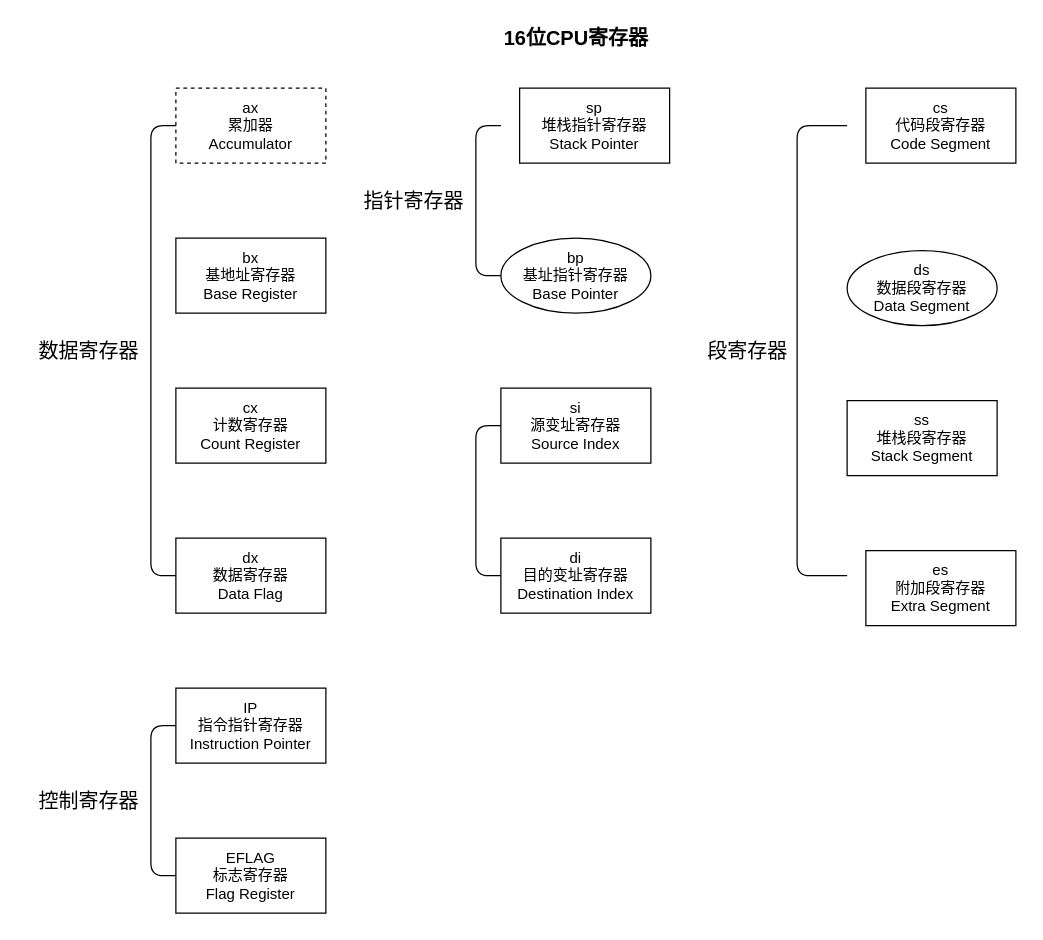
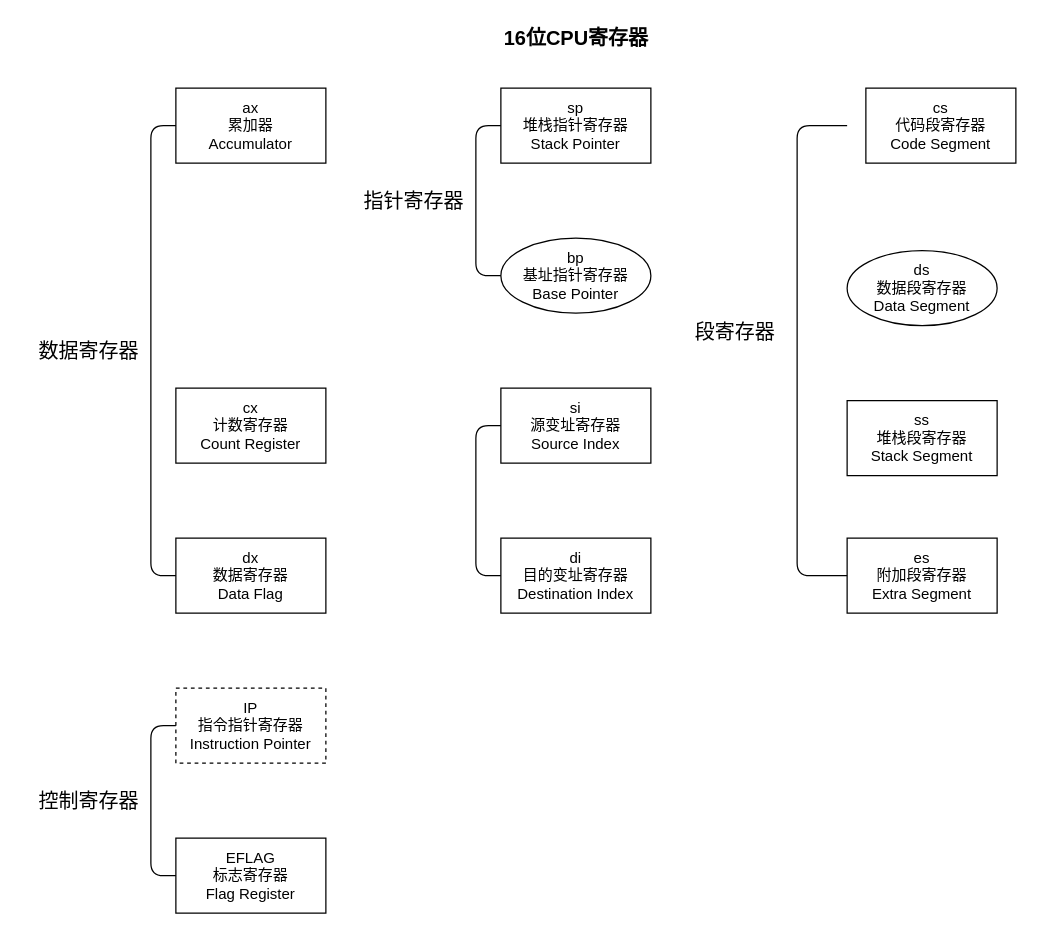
(251, 126) -> (251, 126)
(594, 126) -> (576, 126)
(251, 276) -> none
(747, 351) -> (734, 332)
(941, 588) -> (922, 576)
(251, 726) -> (251, 726)
